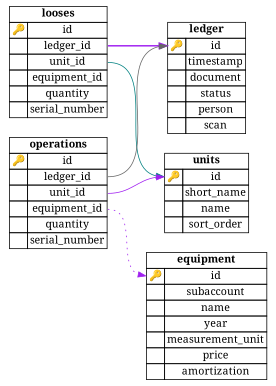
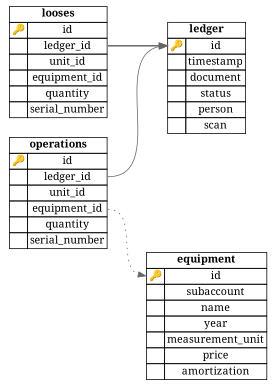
(134, 46) -> (134, 46)
(206, 193) -> none
(127, 239) -> (127, 239)
